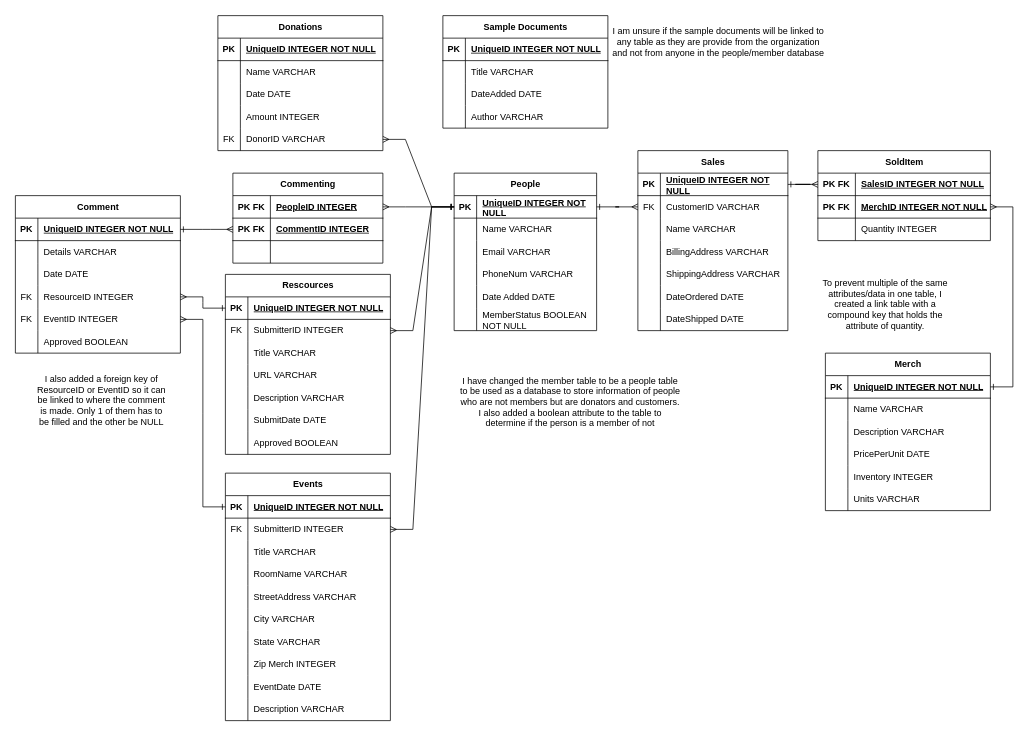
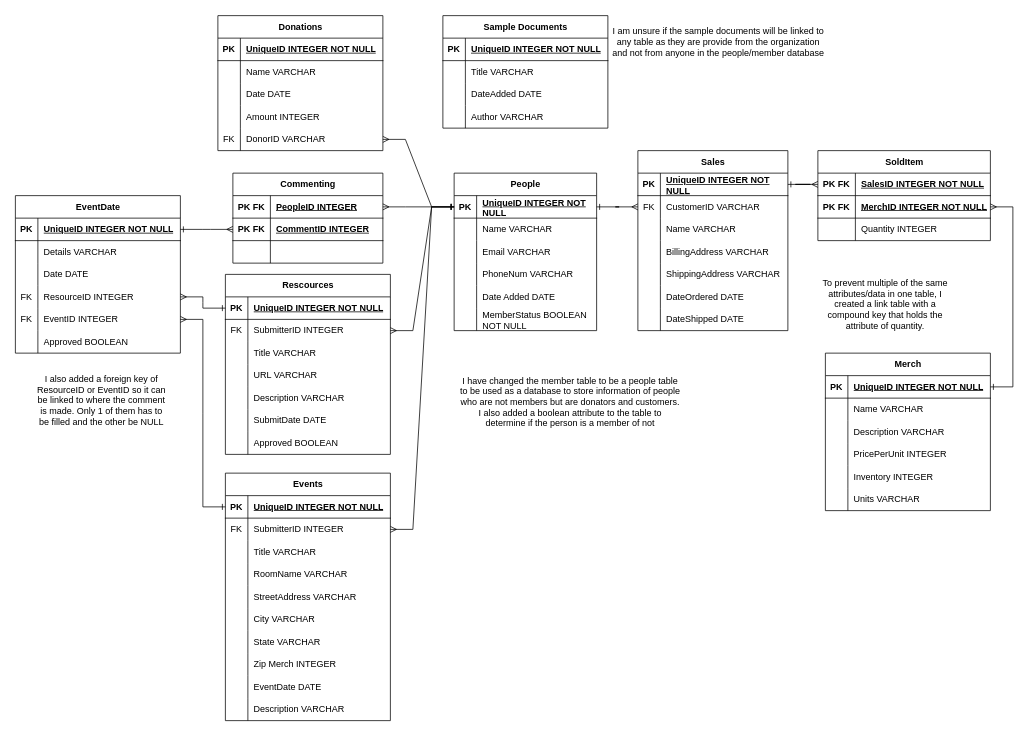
(98, 207) -> (98, 207)
(893, 454) -> (901, 454)
